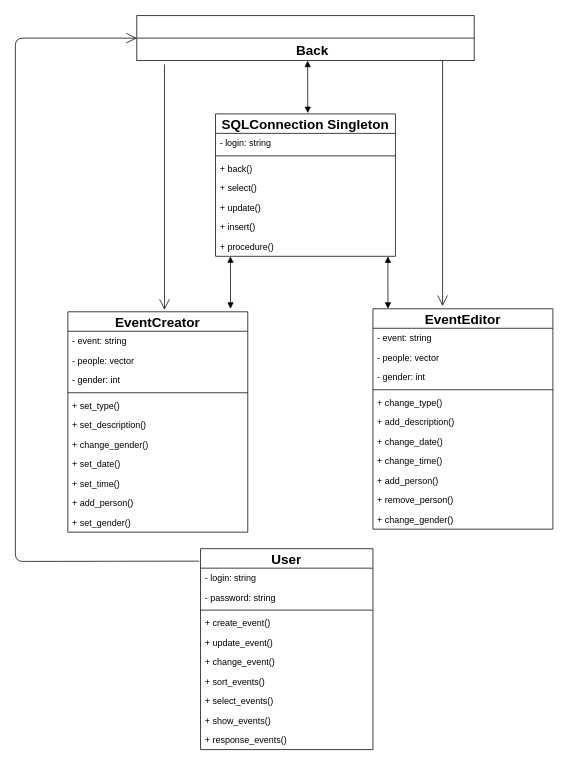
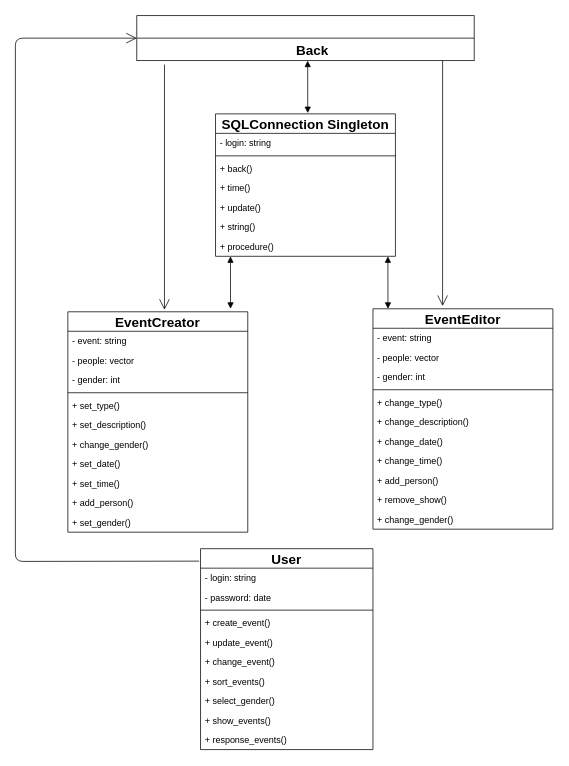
(243, 188) -> (238, 188)
(243, 227) -> (243, 227)
(422, 422) -> (429, 422)
(419, 500) -> (414, 500)
(245, 598) -> (242, 598)
(245, 701) -> (245, 701)
